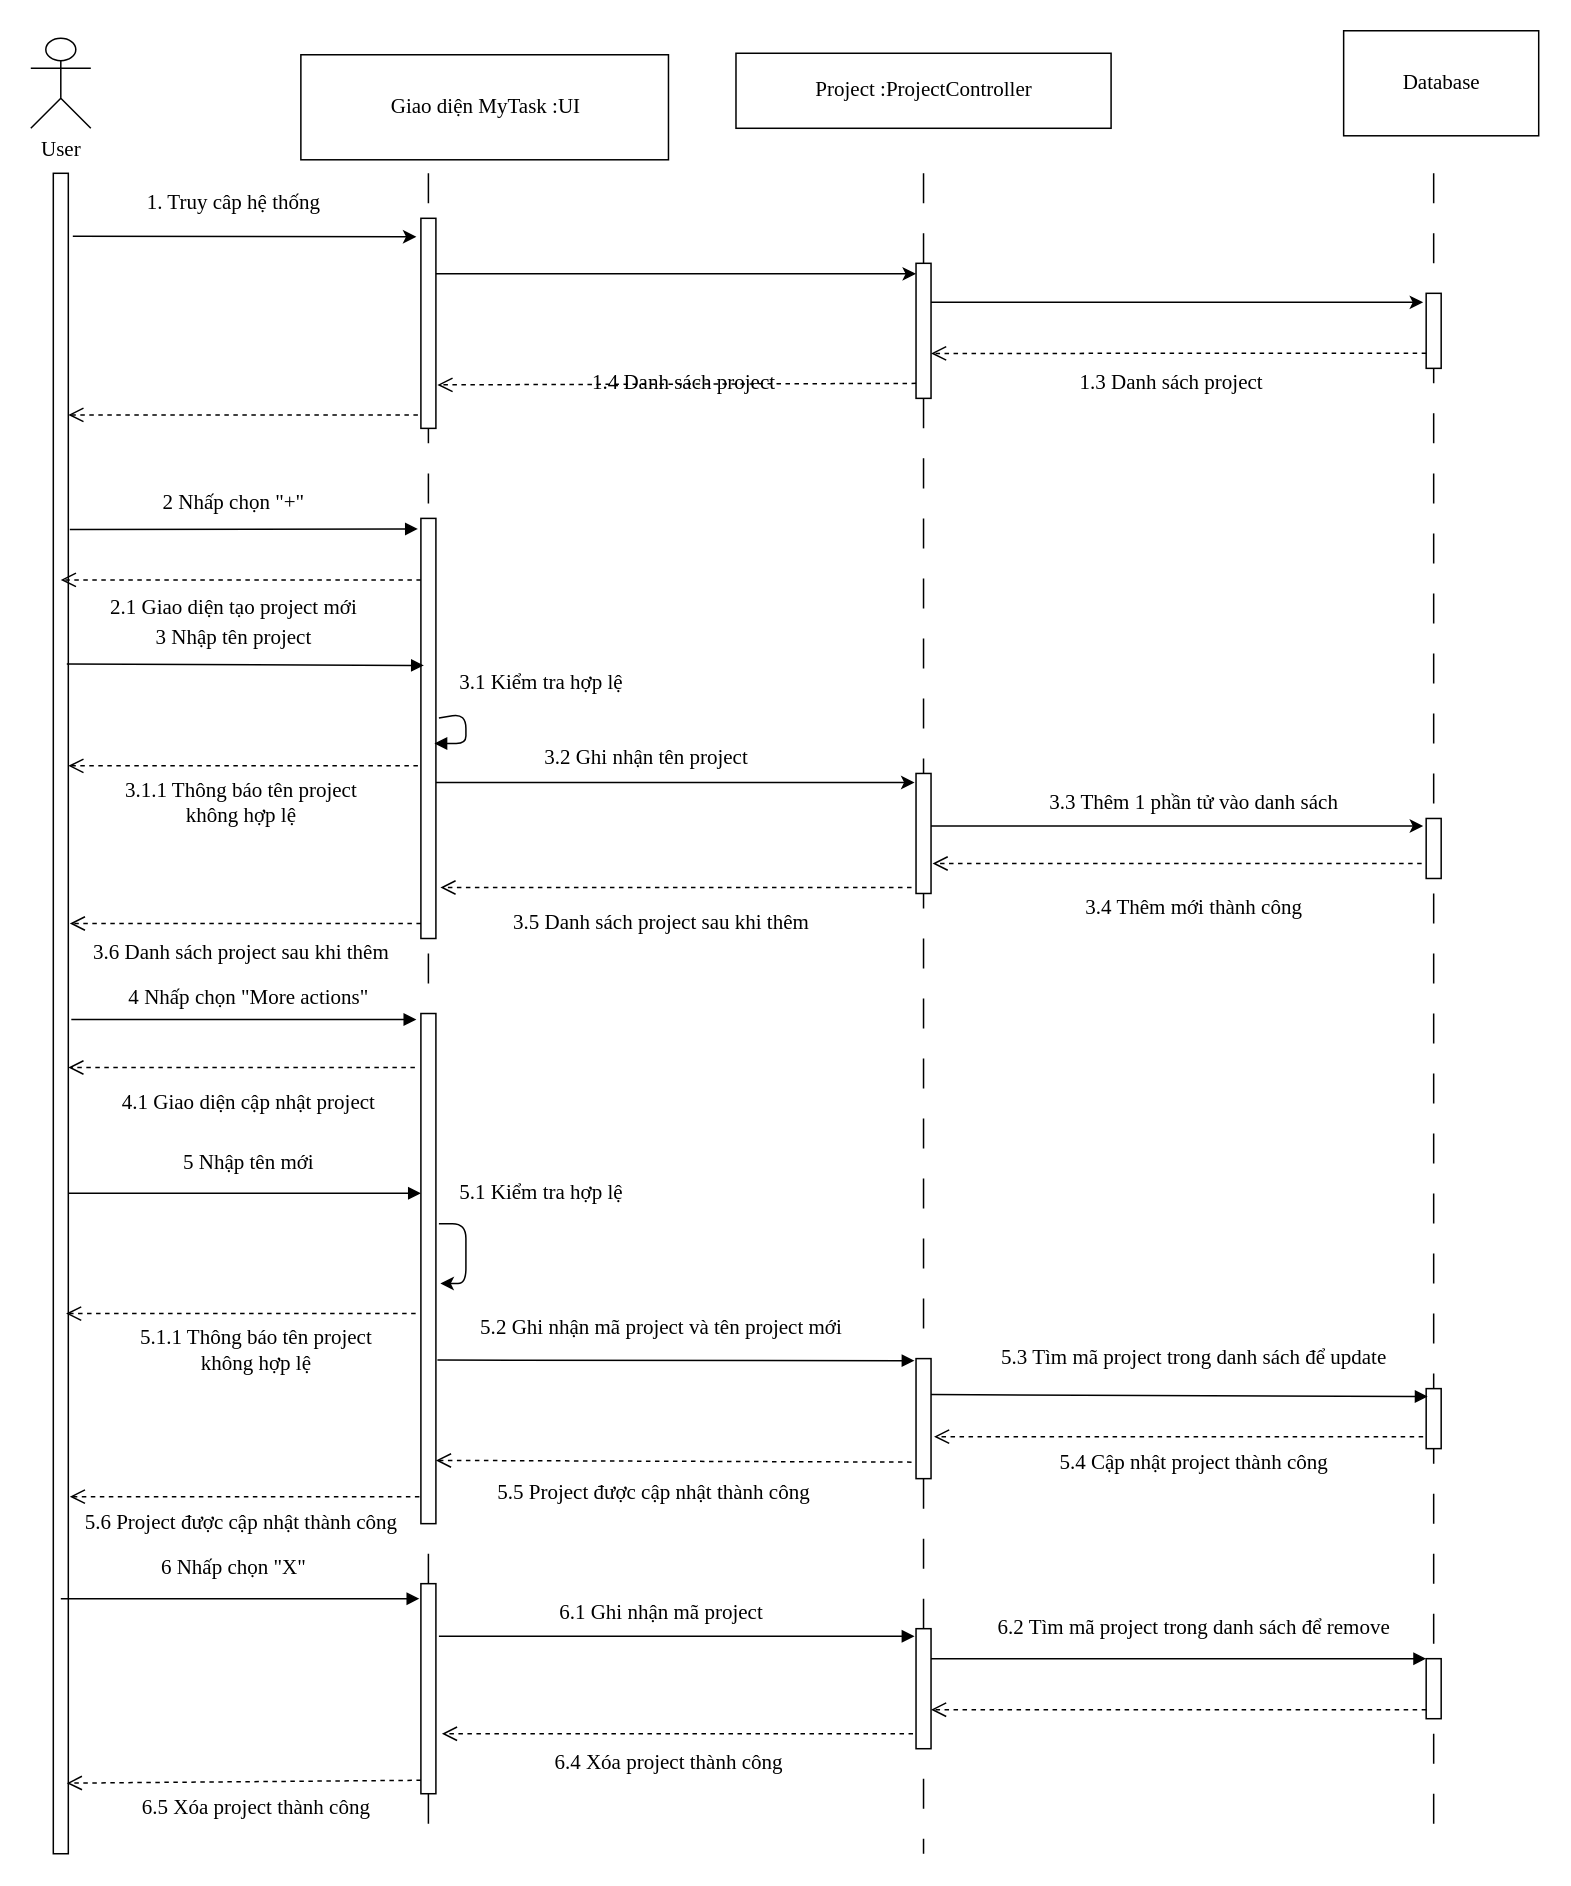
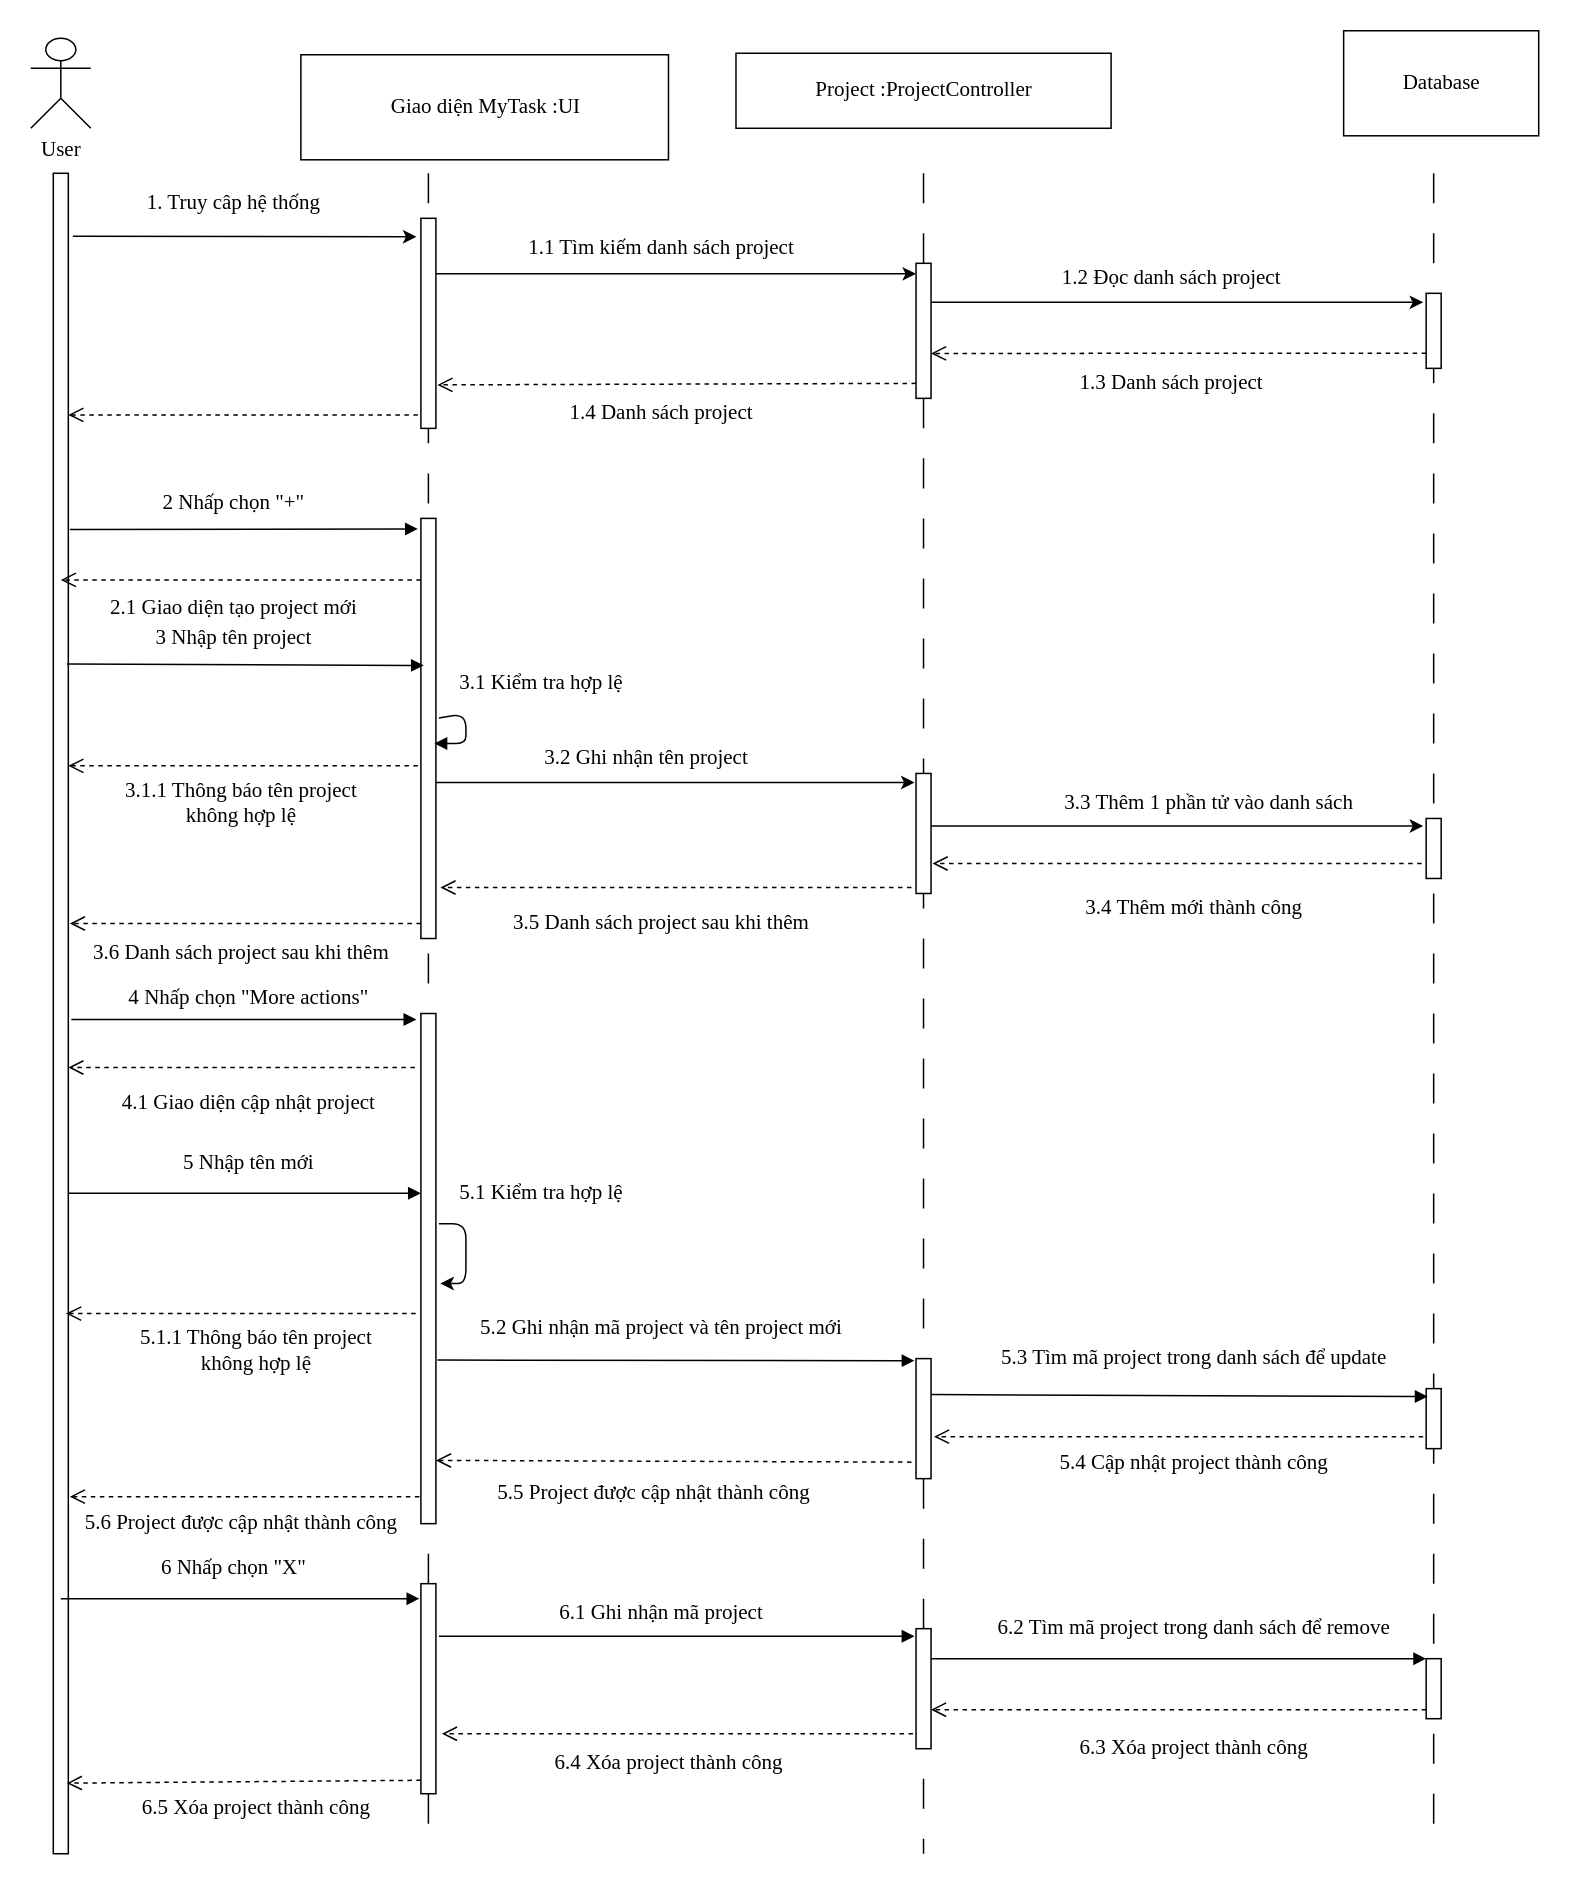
none -> (661, 248)
none -> (1171, 278)
(683, 383) -> (661, 413)
(1193, 803) -> (1208, 803)
none -> (1193, 1748)
